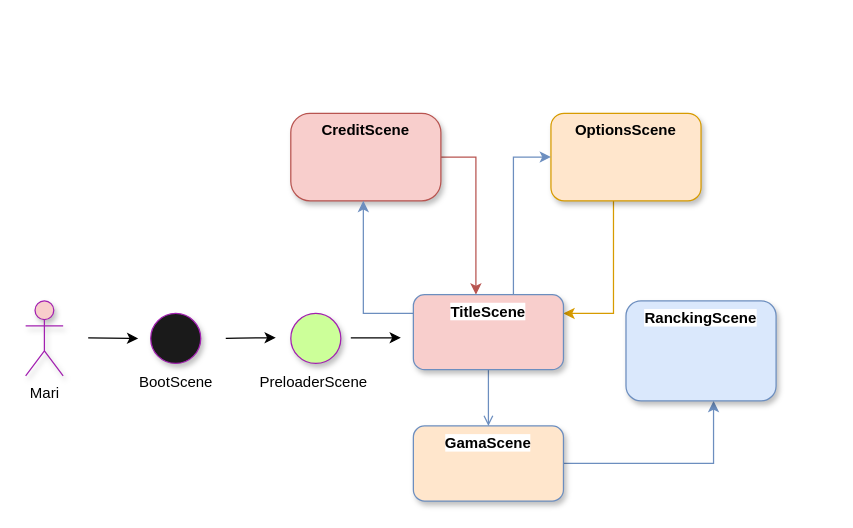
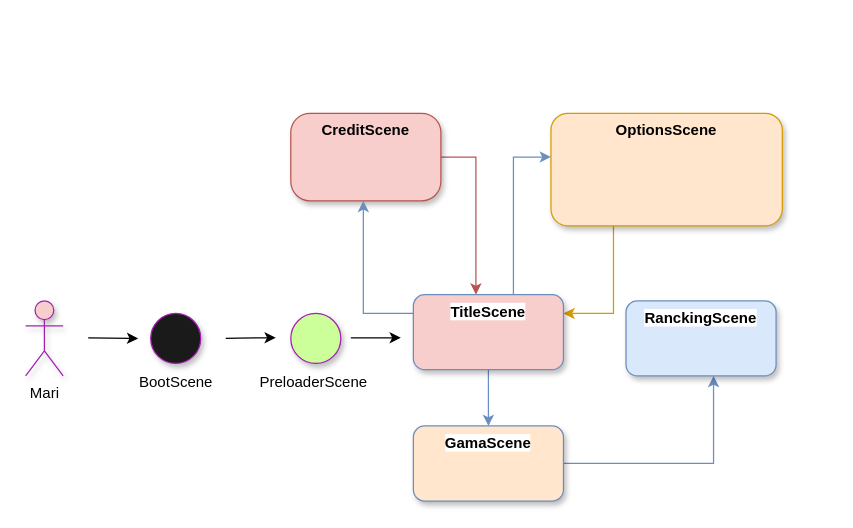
(626, 157) -> (666, 169)
(701, 351) -> (701, 338)
(488, 418) -> (488, 416)
